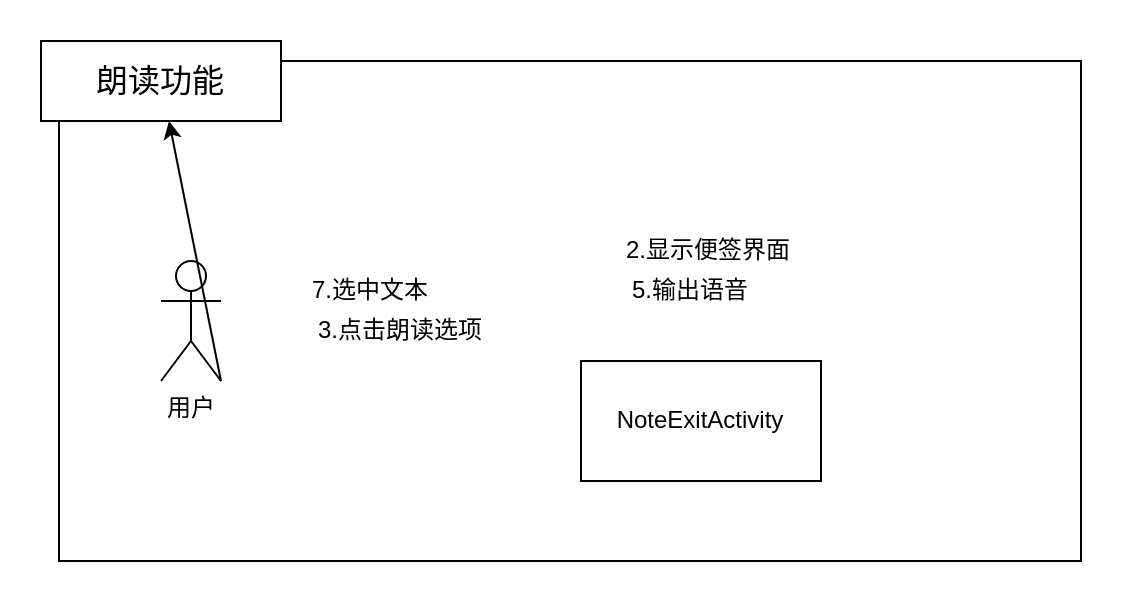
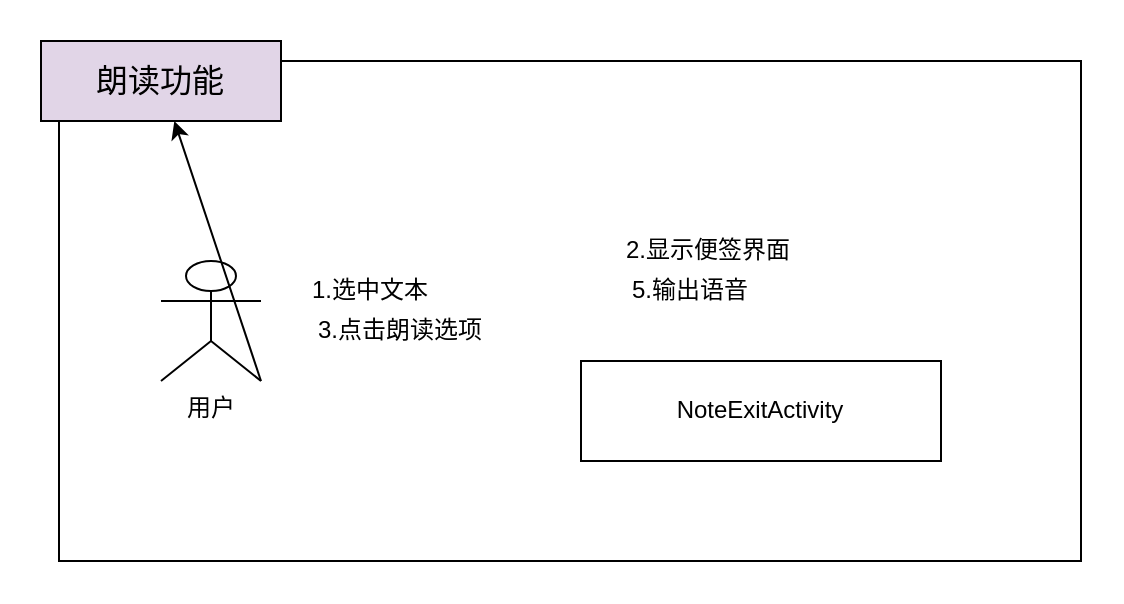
(161, 81) -> (161, 81)
(371, 291) -> (371, 291)
(191, 321) -> (211, 321)
(701, 421) -> (761, 411)
